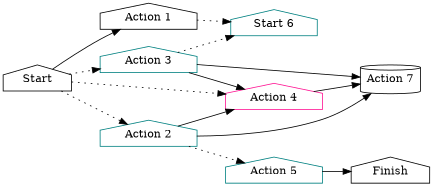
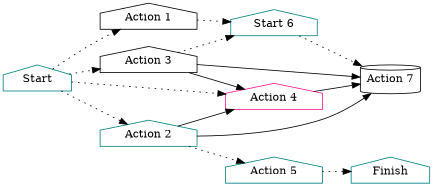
none -> (327, 49)
(82, 50) -> (82, 50)
(149, 61) -> (149, 61)
(37, 79) -> (37, 79)
(333, 171) -> (333, 171)
(390, 171) -> (390, 171)
